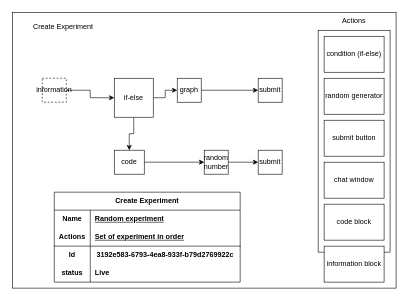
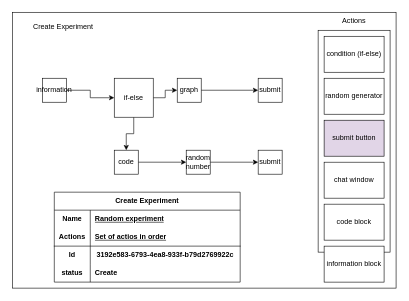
(54, 90) -> (54, 90)
(354, 138) -> (354, 138)
(129, 162) -> (126, 162)
(216, 162) -> (198, 162)
(142, 237) -> (134, 237)
(102, 273) -> (107, 273)
